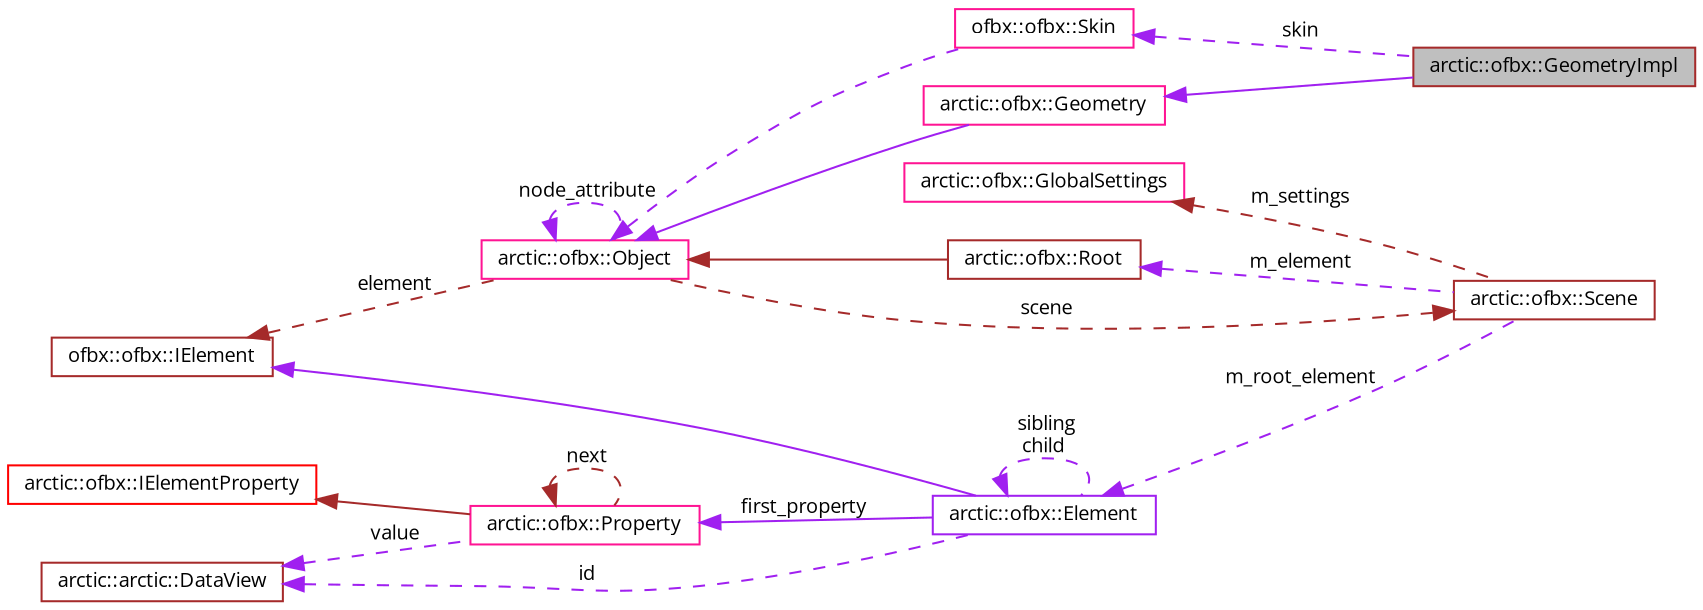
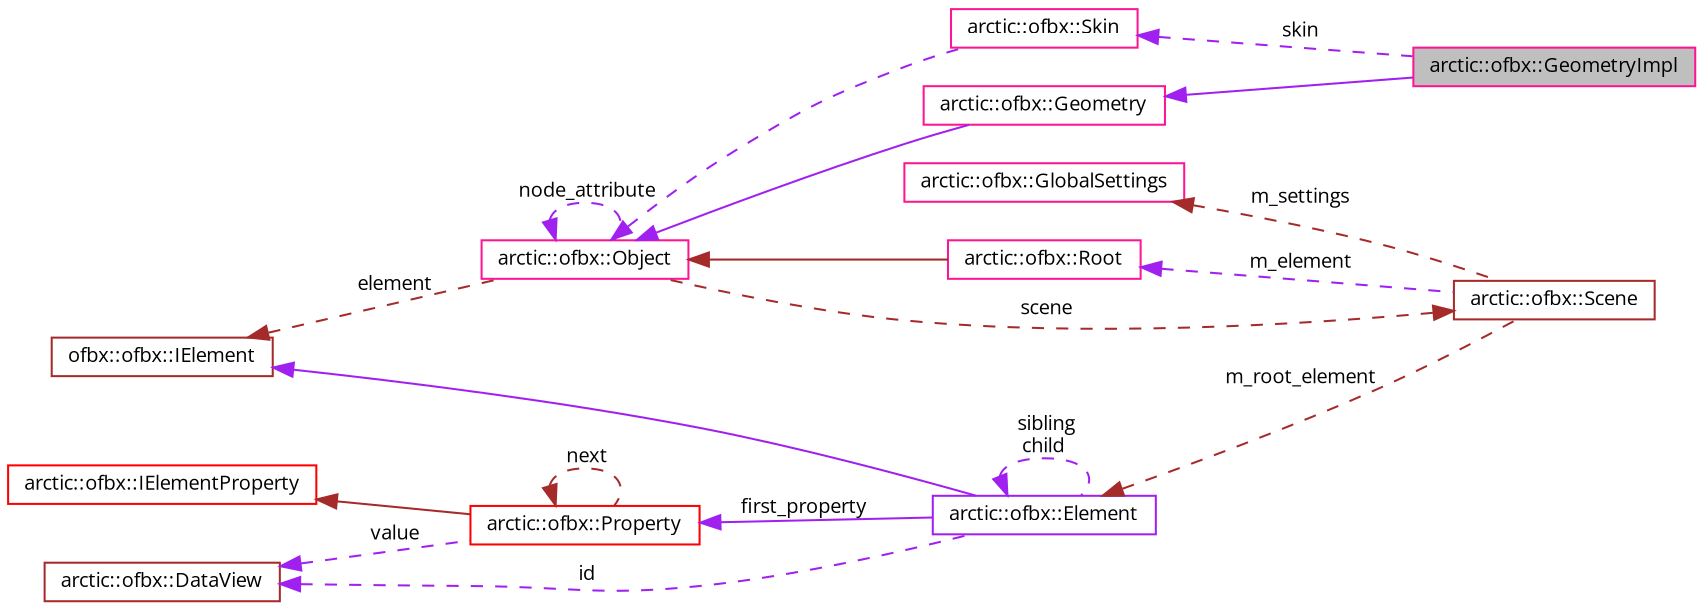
(1044, 28) -> (1044, 28)
(1554, 67) -> (1554, 67)
(1044, 260) -> (1044, 260)
(1323, 412) -> (1323, 412)
(585, 525) -> (585, 525)
(162, 582) -> (162, 582)
